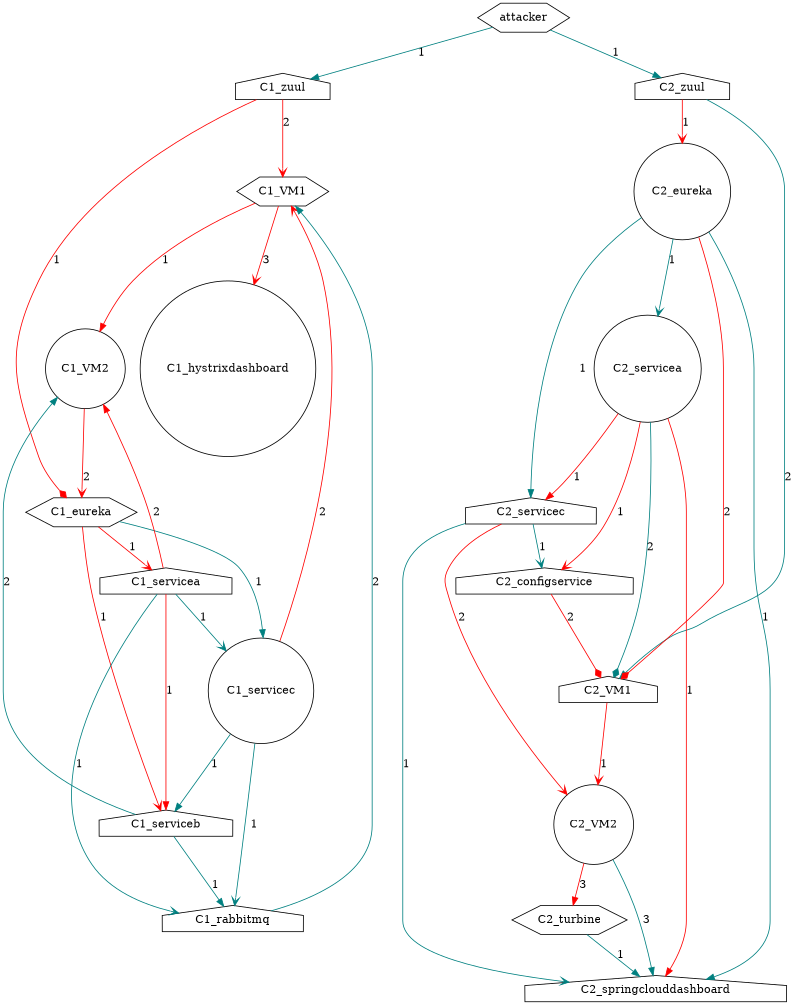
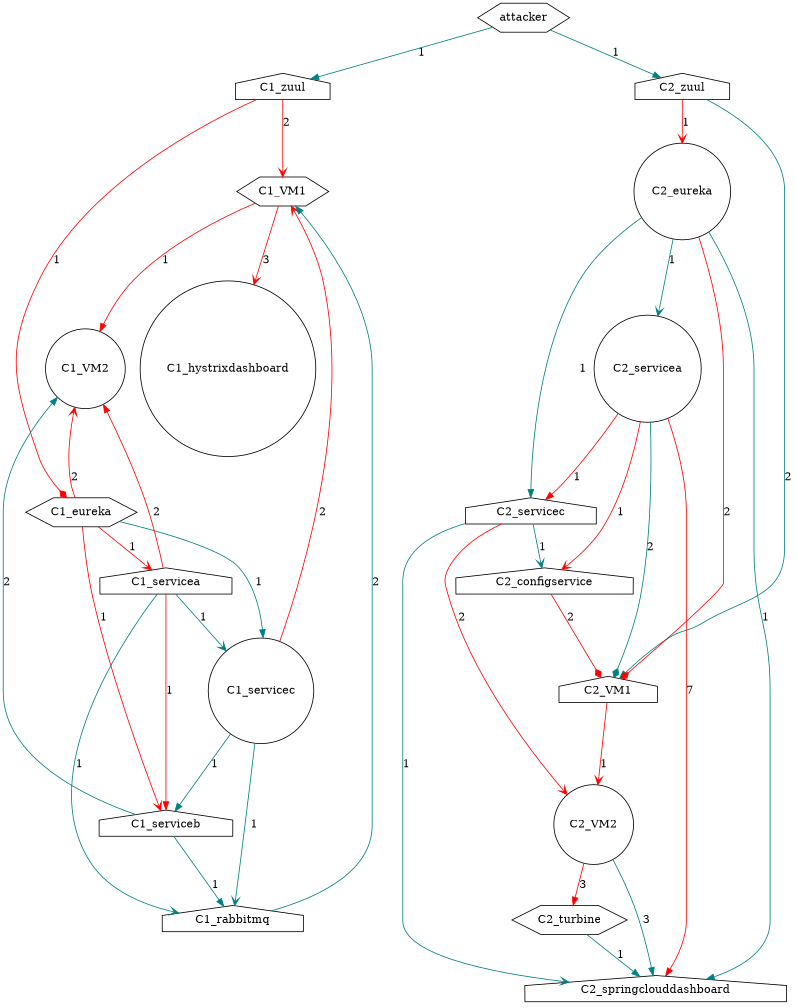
(83, 449) -> (69, 457)
(690, 691) -> (690, 691)
